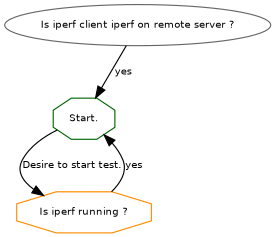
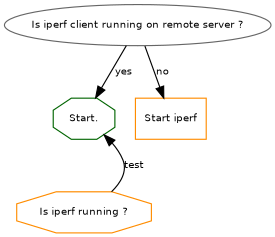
(138, 25) -> (138, 25)
none -> (171, 119)
(25, 155) -> none
(134, 166) -> (134, 166)
